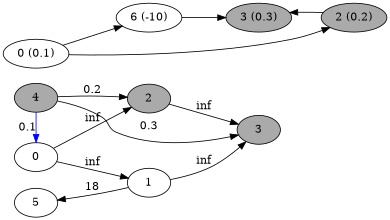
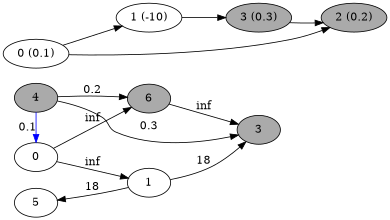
(311, 12) -> (302, 23)
(149, 18) -> (149, 18)
(149, 99) -> (149, 99)
(204, 161) -> (204, 161)
